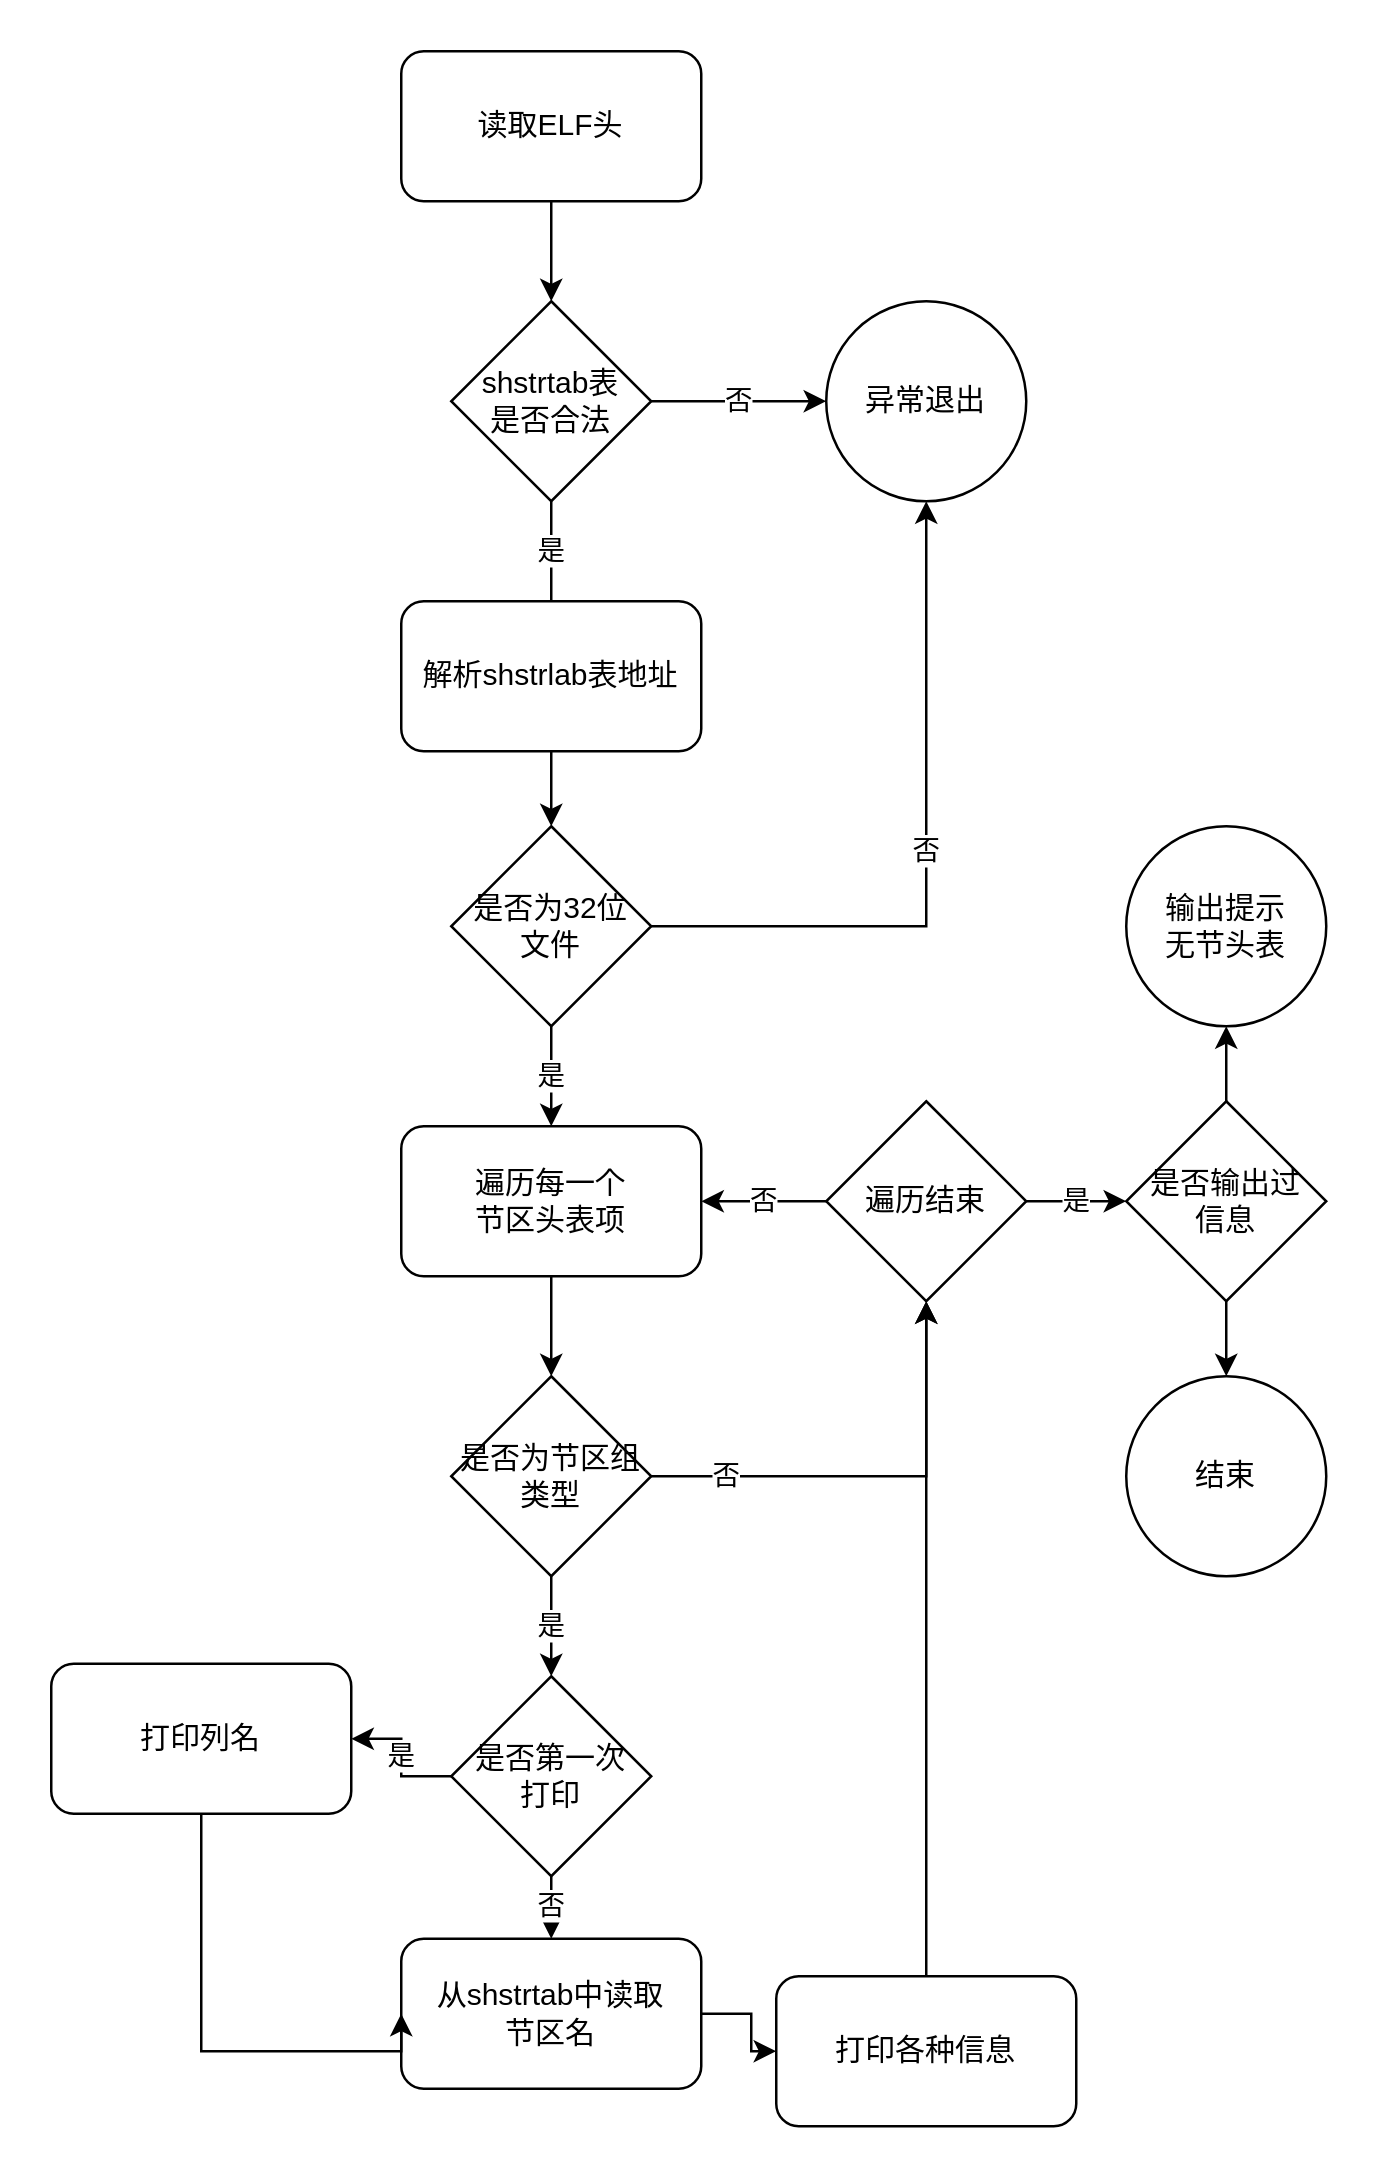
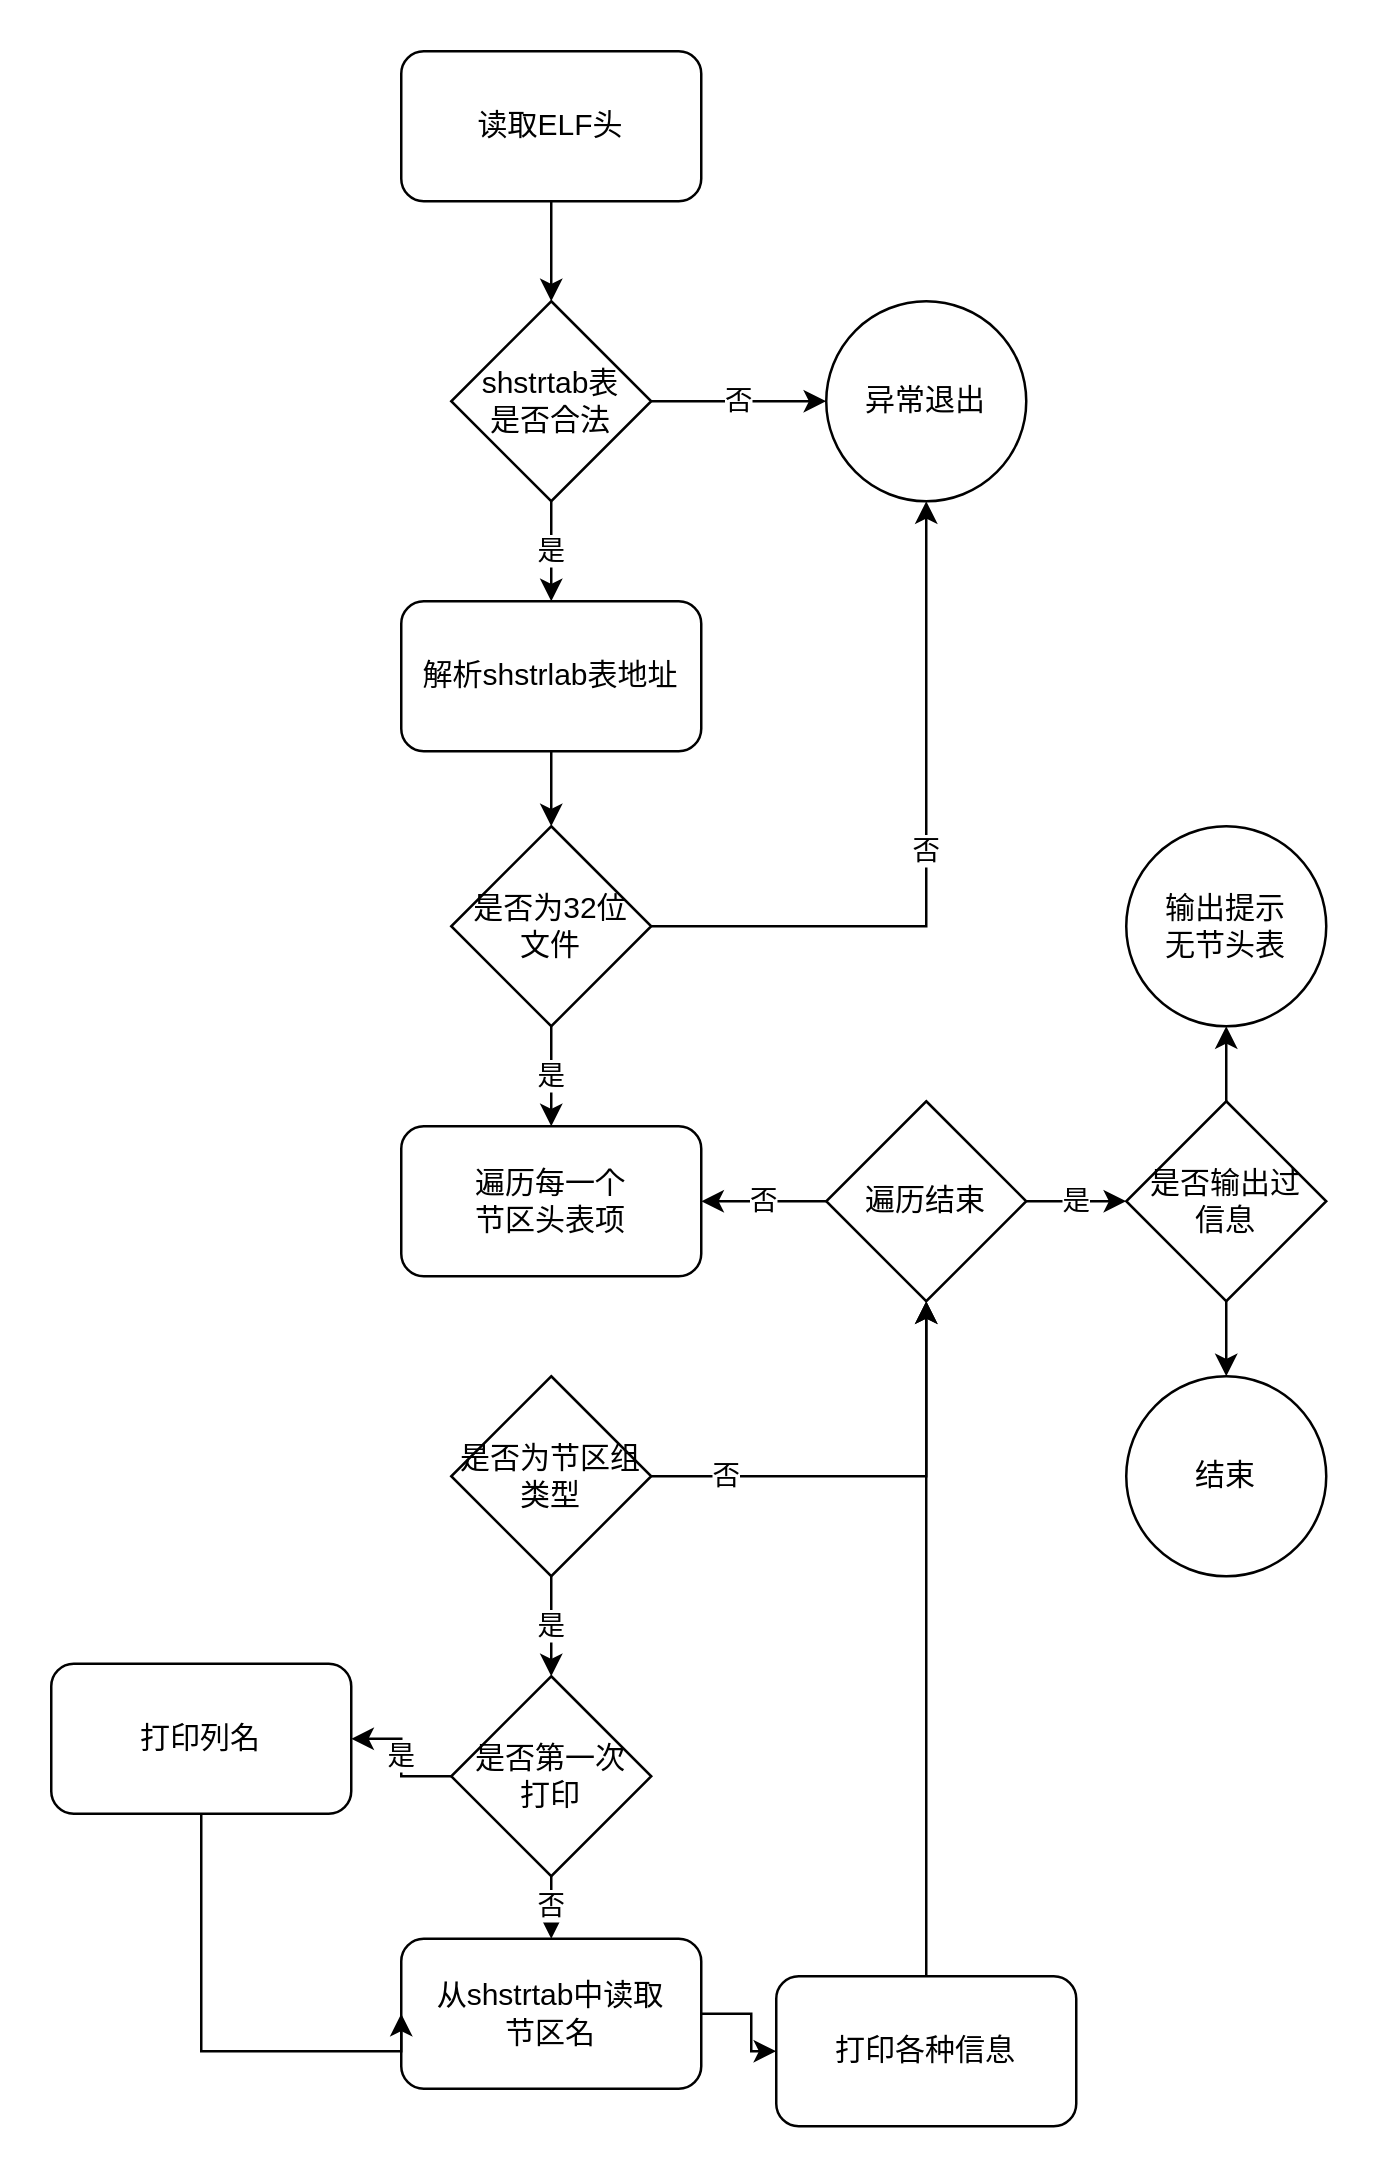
(551, 590) -> (551, 583)
(551, 1318) -> none
